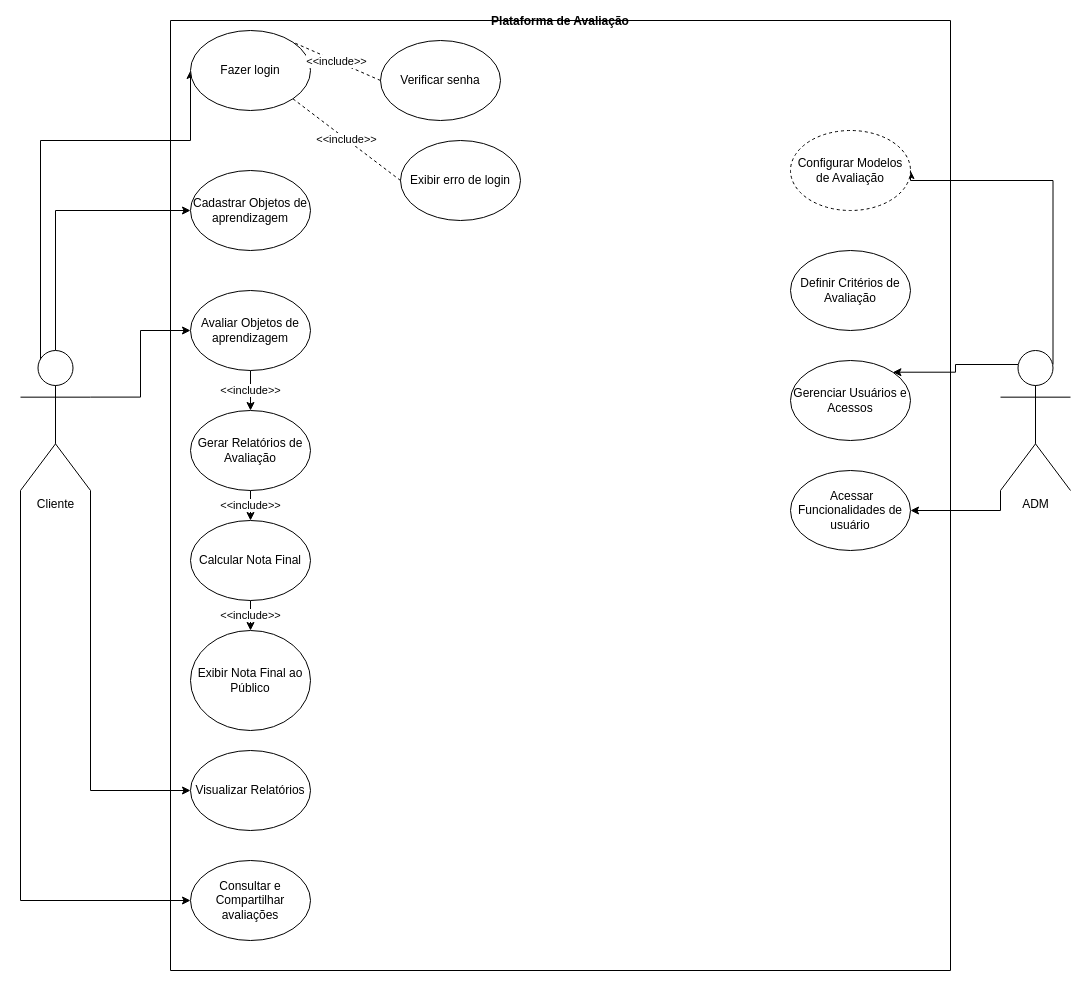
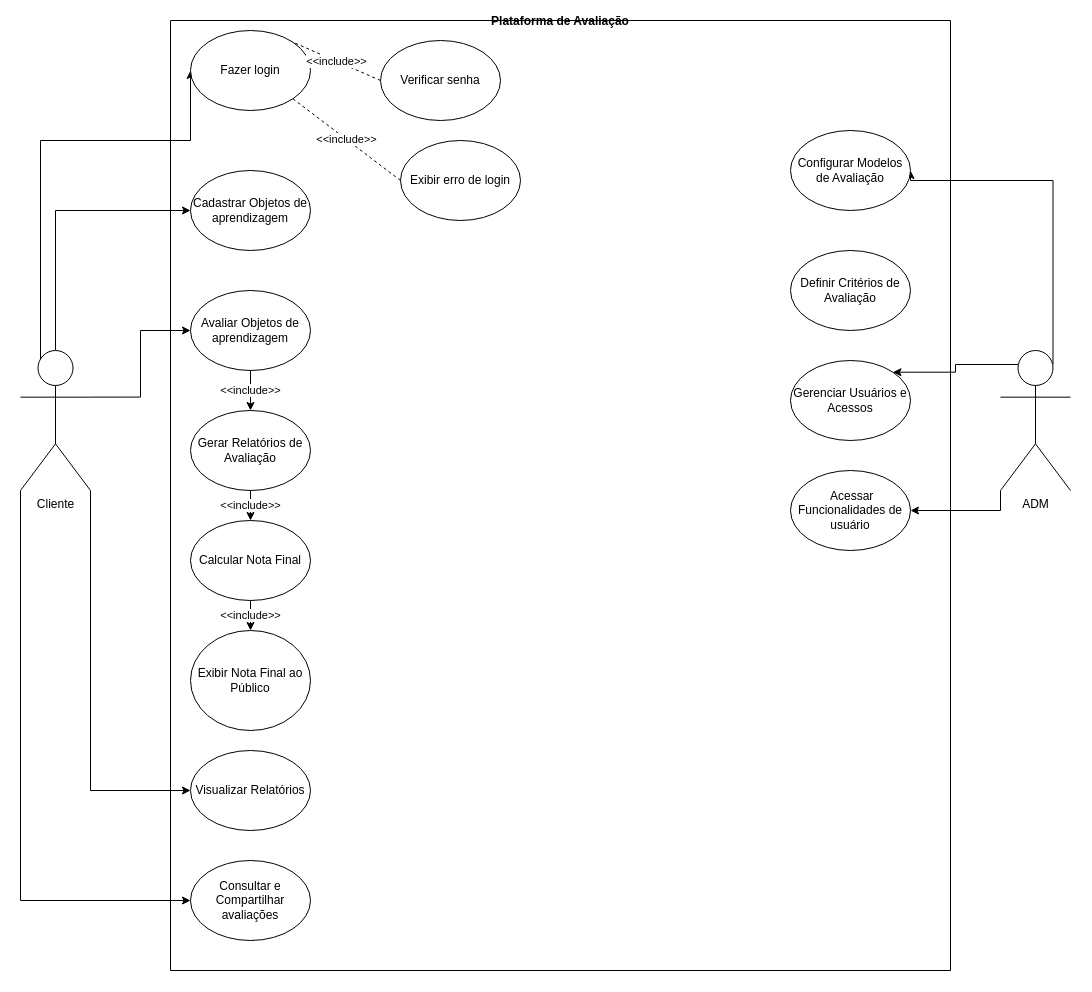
(851, 171) -> (851, 171)
